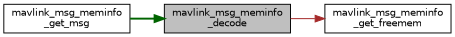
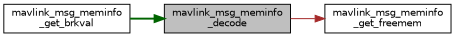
(67, 19) -> (67, 19)
